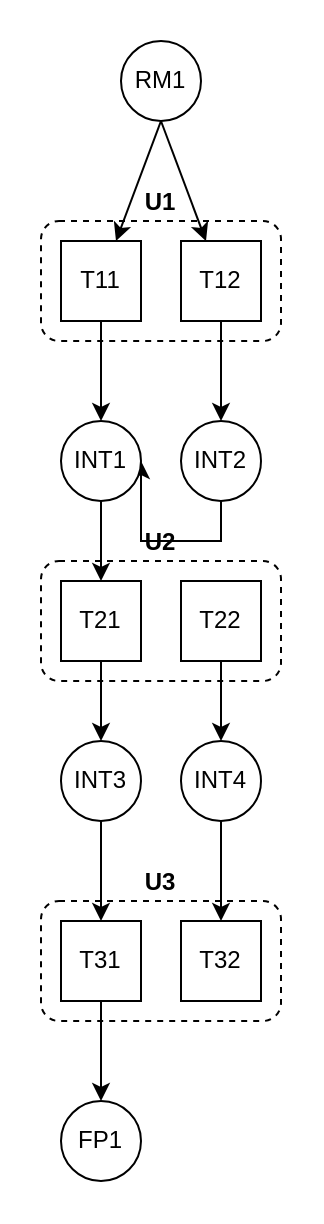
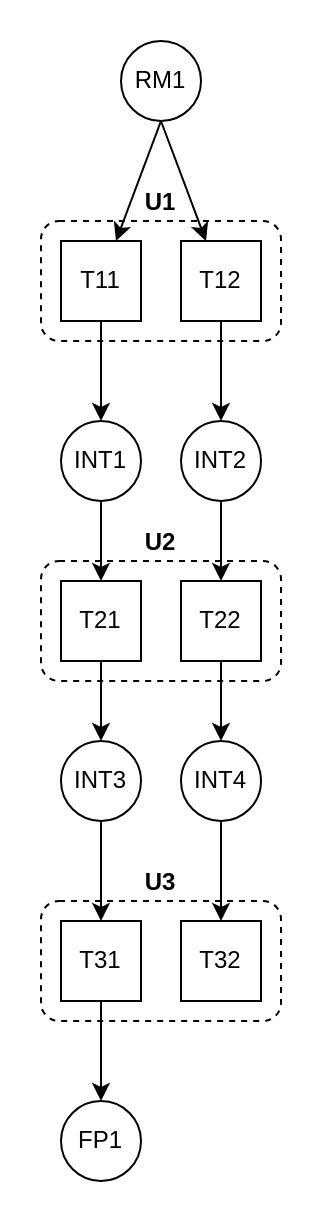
(149, 541) -> (221, 553)
